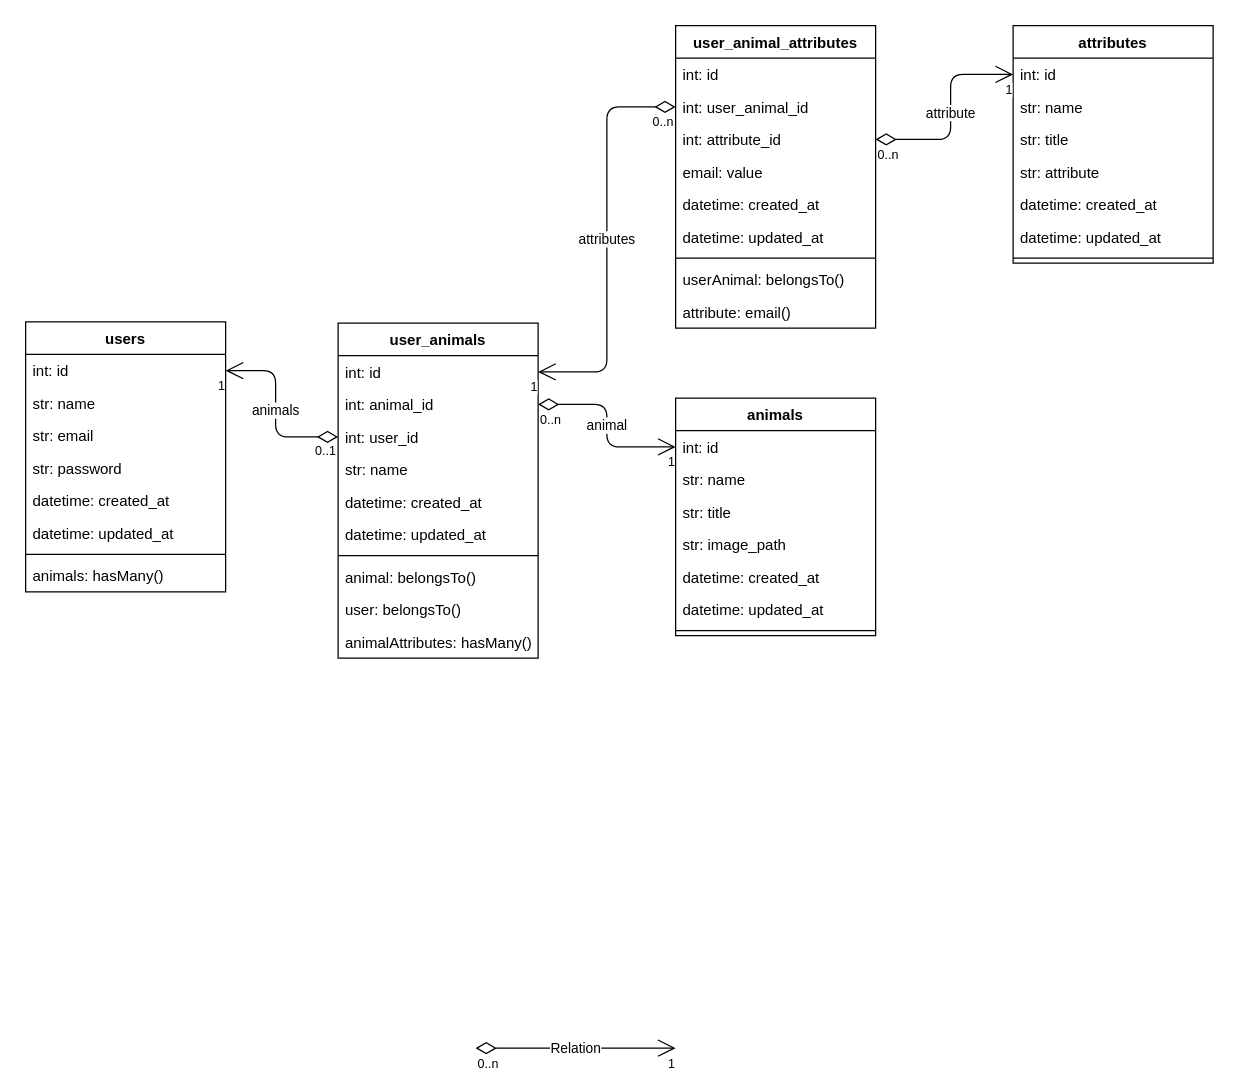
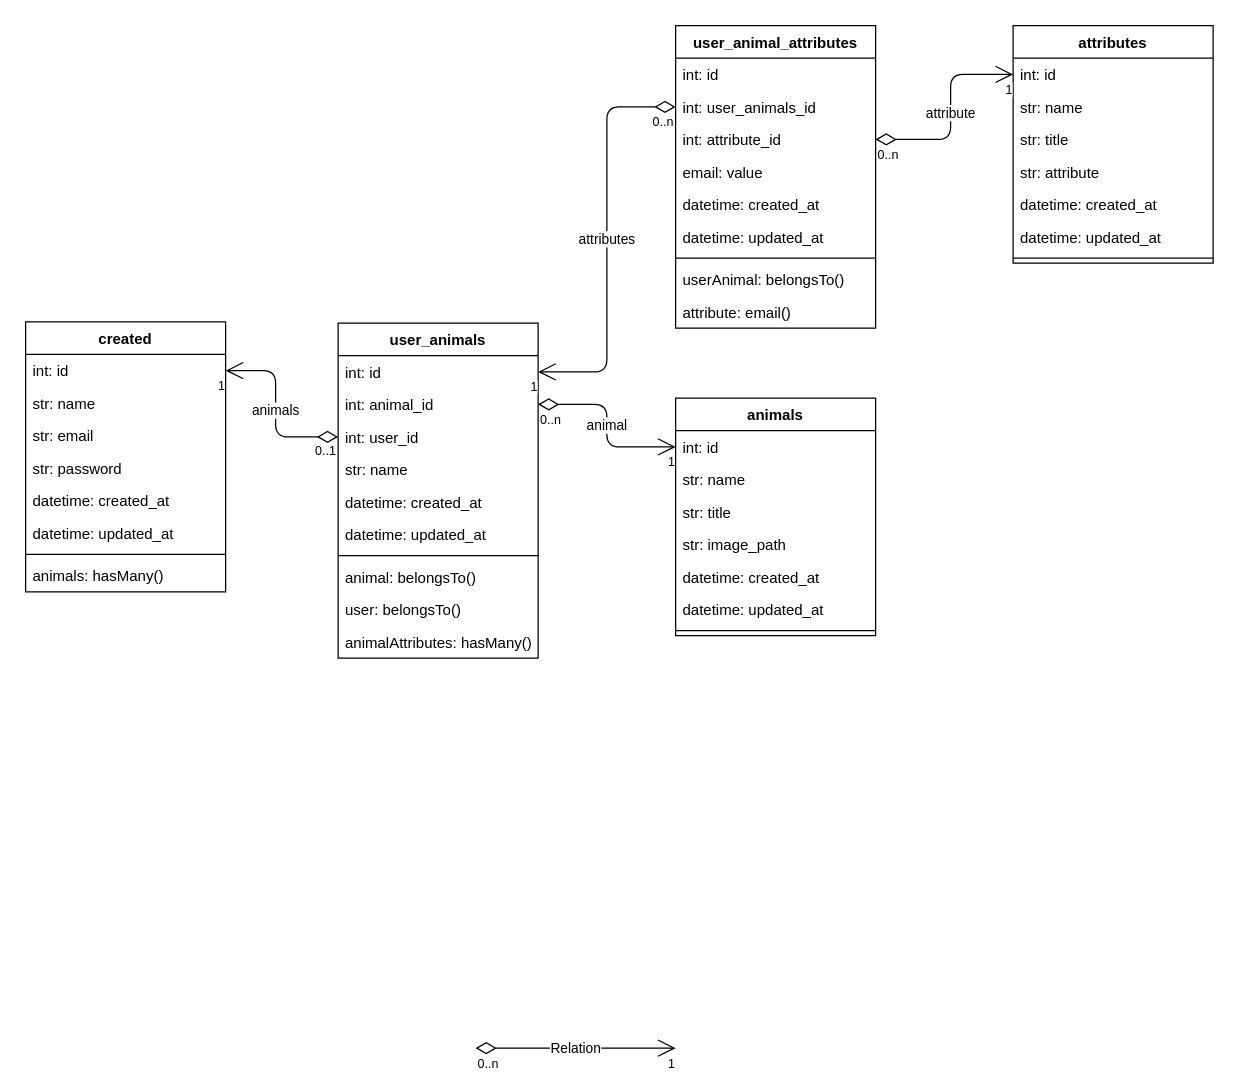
(753, 108) -> (757, 108)
(125, 339) -> (125, 339)
